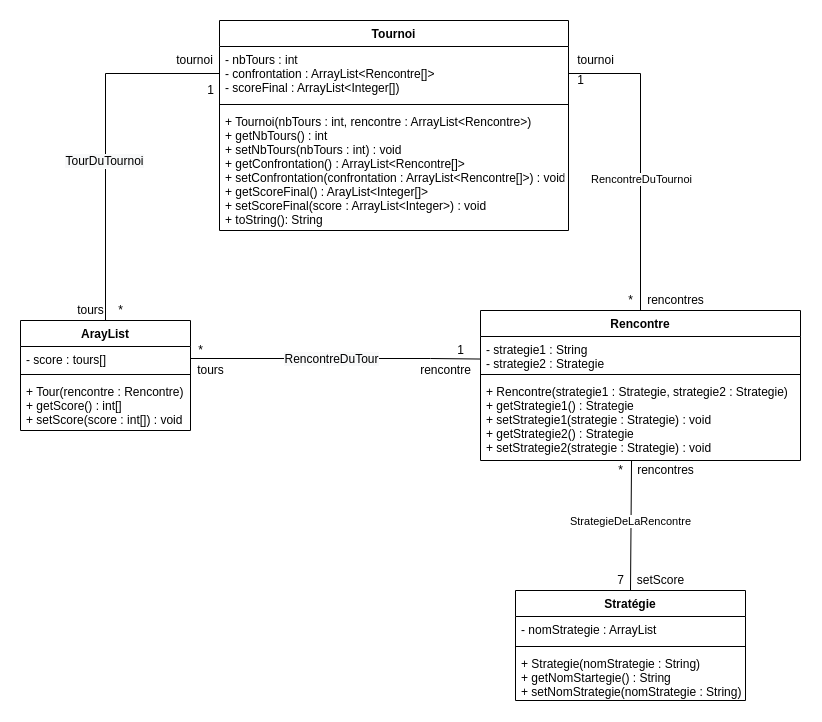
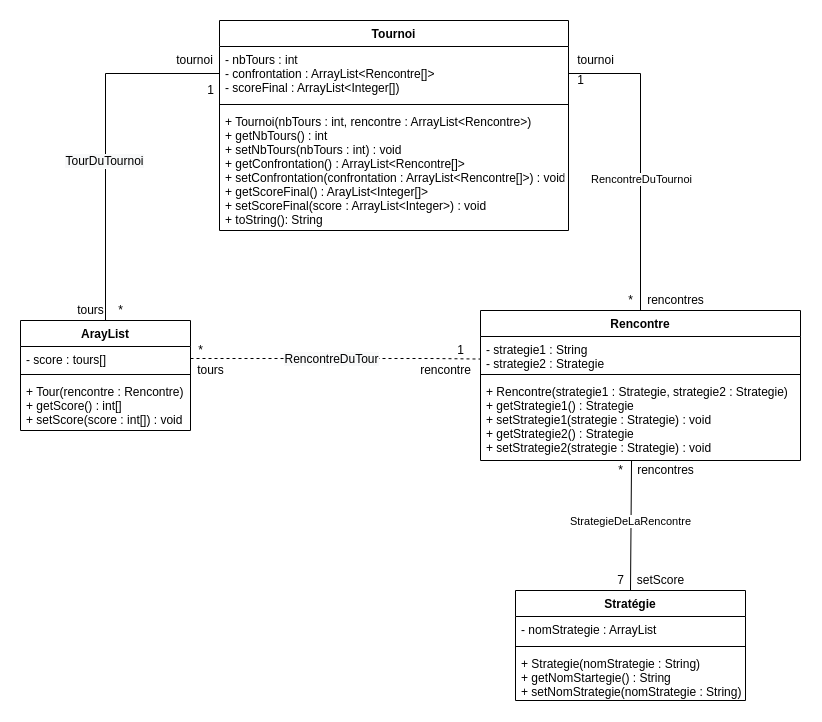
(428, 359) -> (428, 359)
